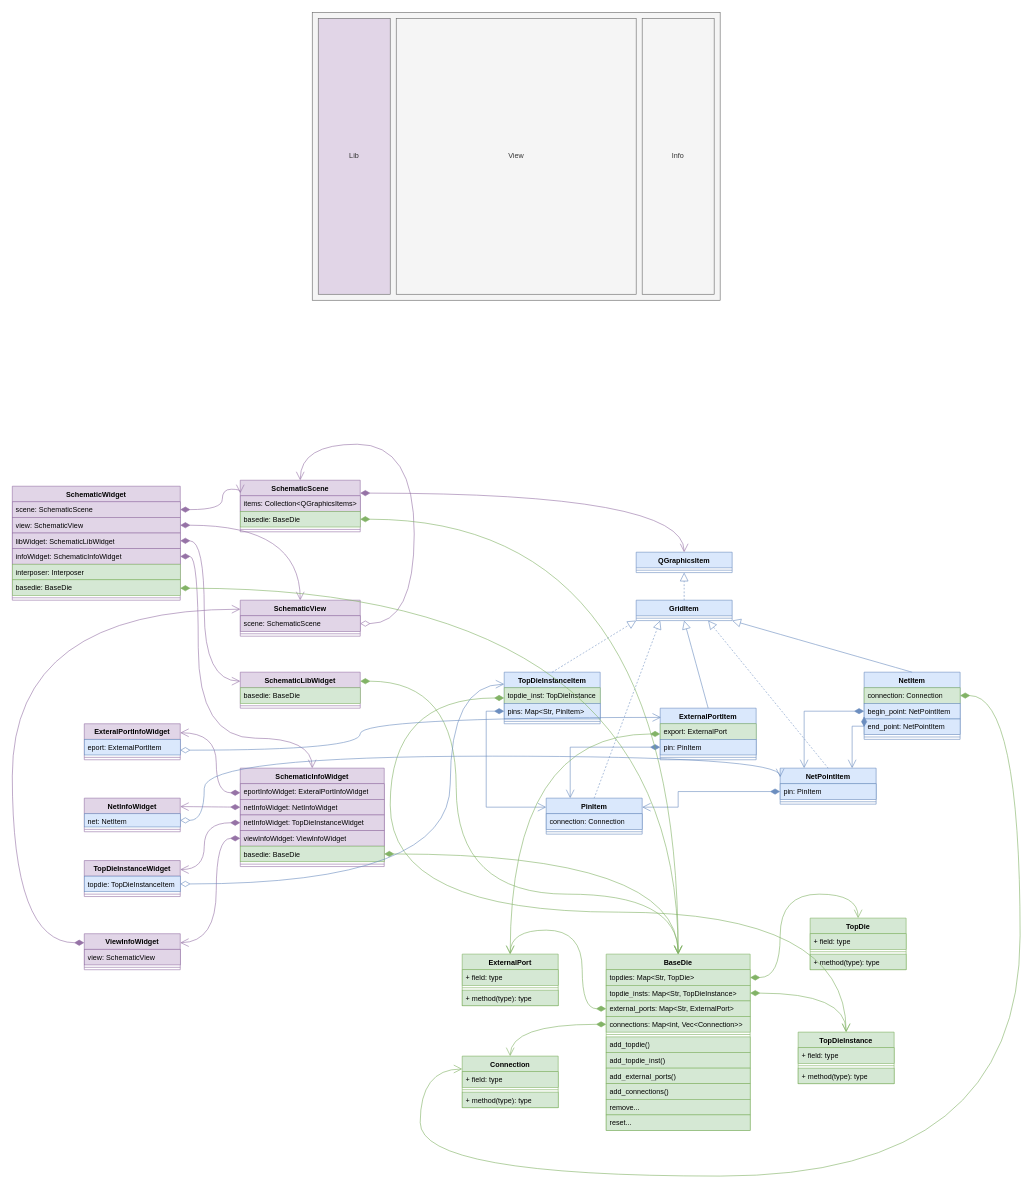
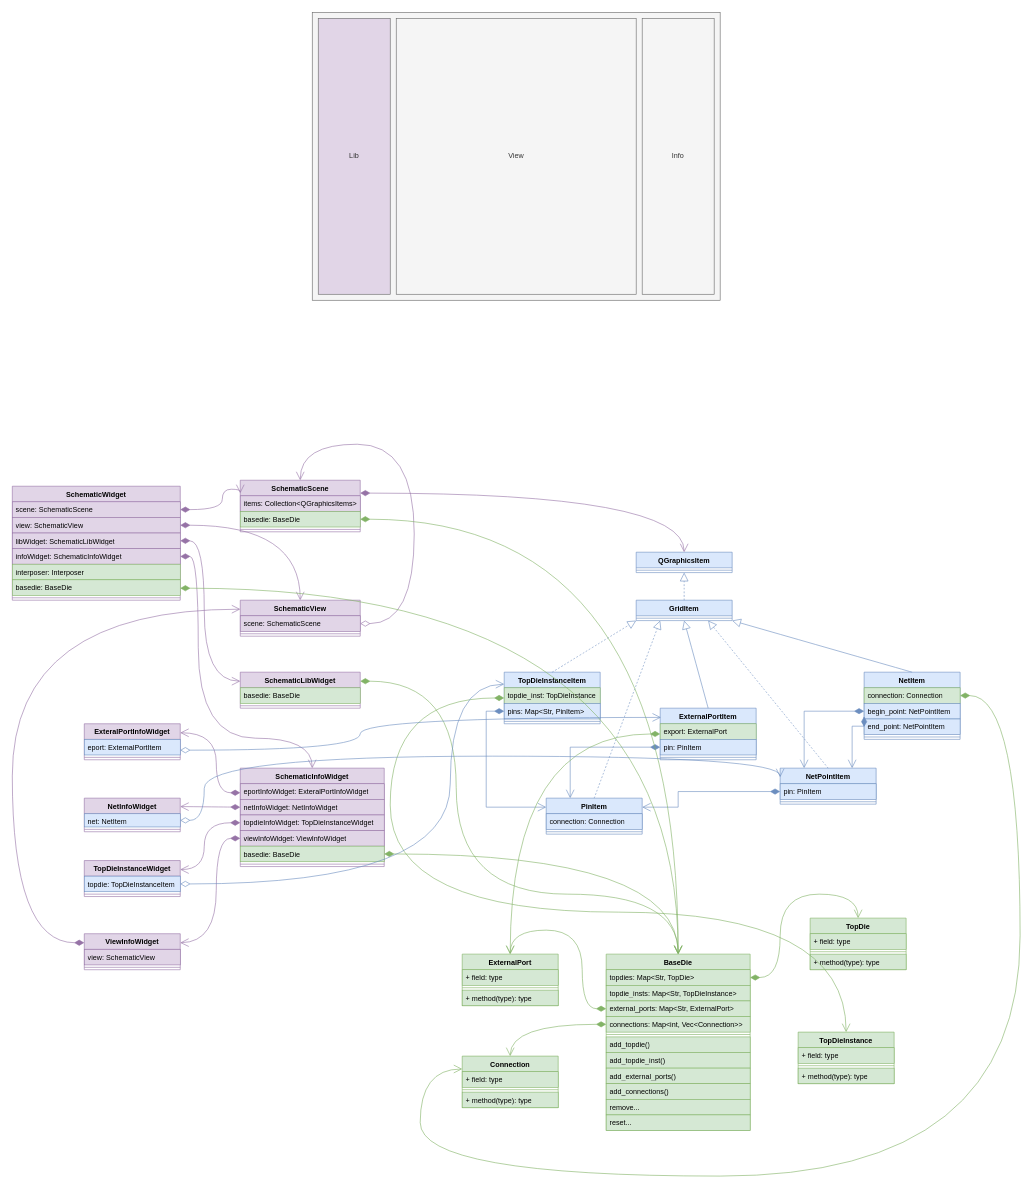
(310, 824) -> (313, 828)
(804, 997) -> none
